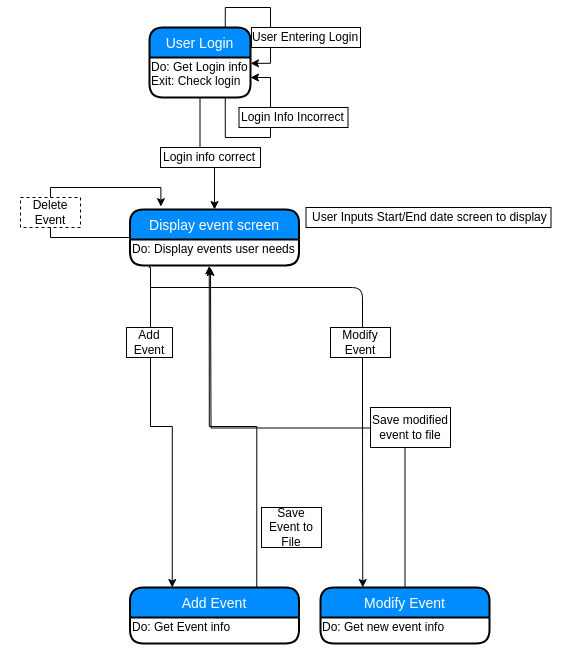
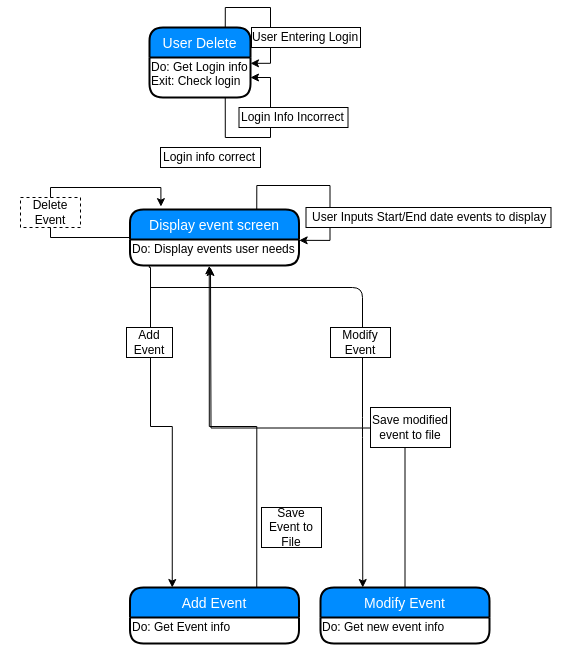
(200, 43) -> (200, 43)
(200, 124) -> none
none -> (293, 186)
(448, 218) -> (448, 218)
